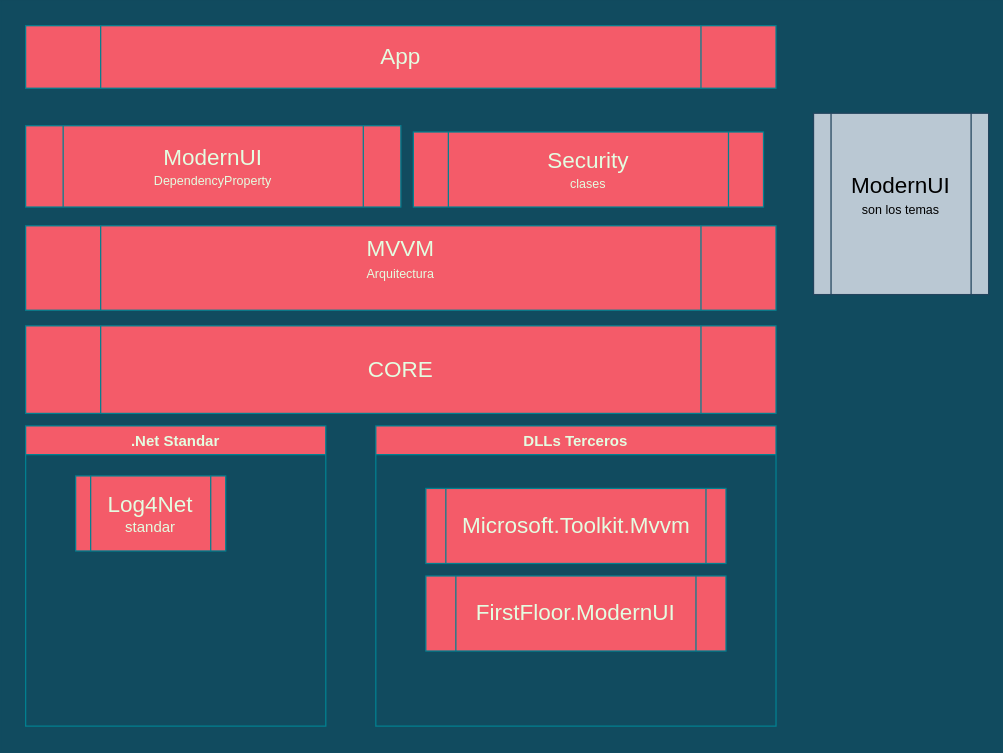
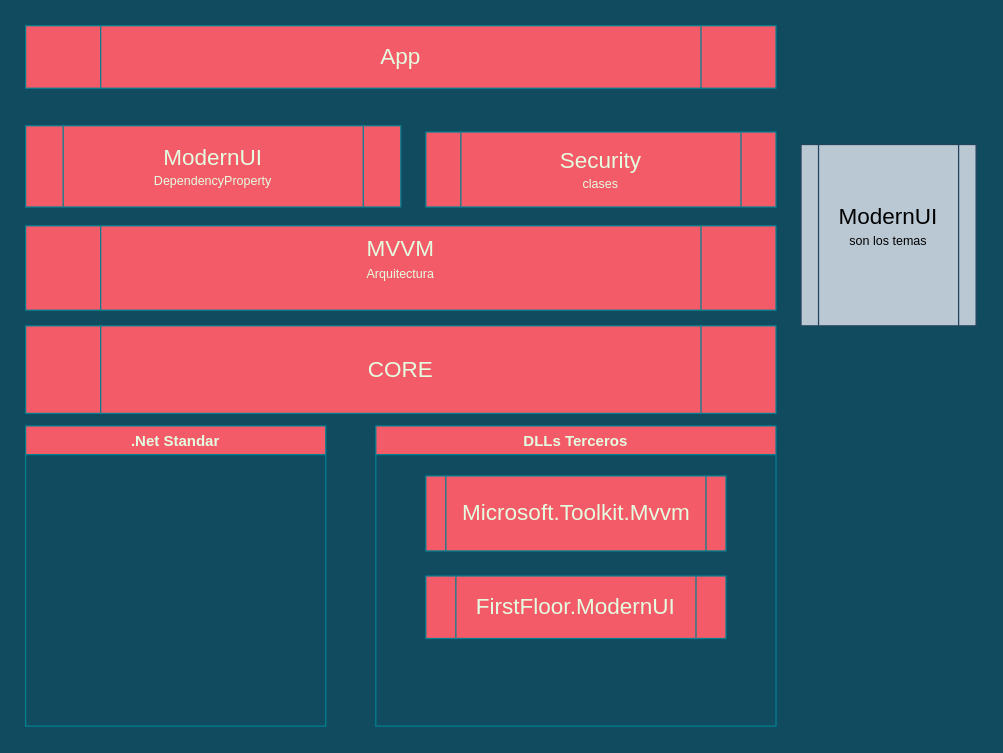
(588, 169) -> (601, 169)
(901, 204) -> (888, 235)
(151, 513) -> none
(576, 526) -> (576, 513)
(576, 613) -> (576, 607)
